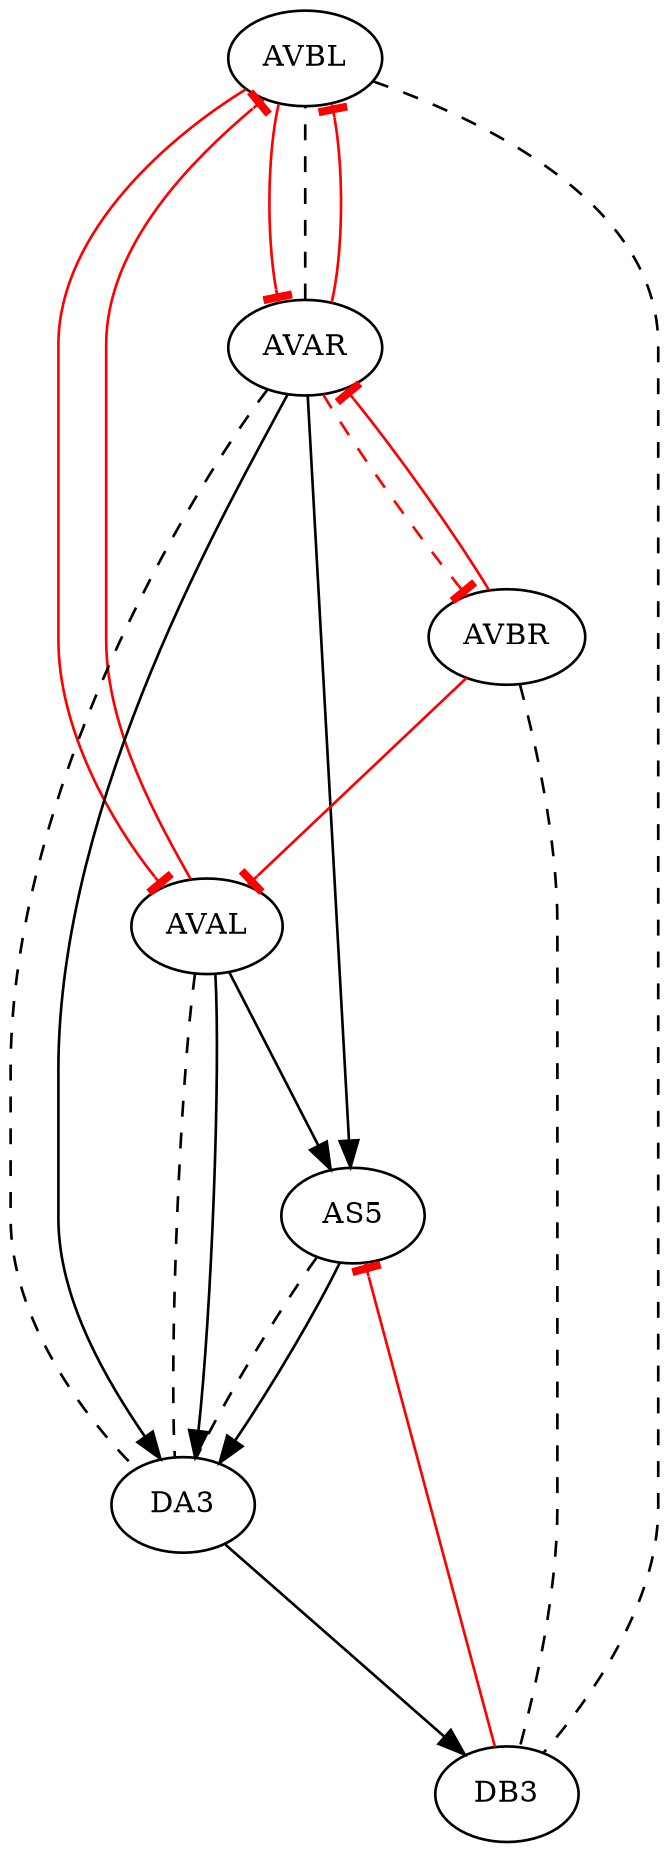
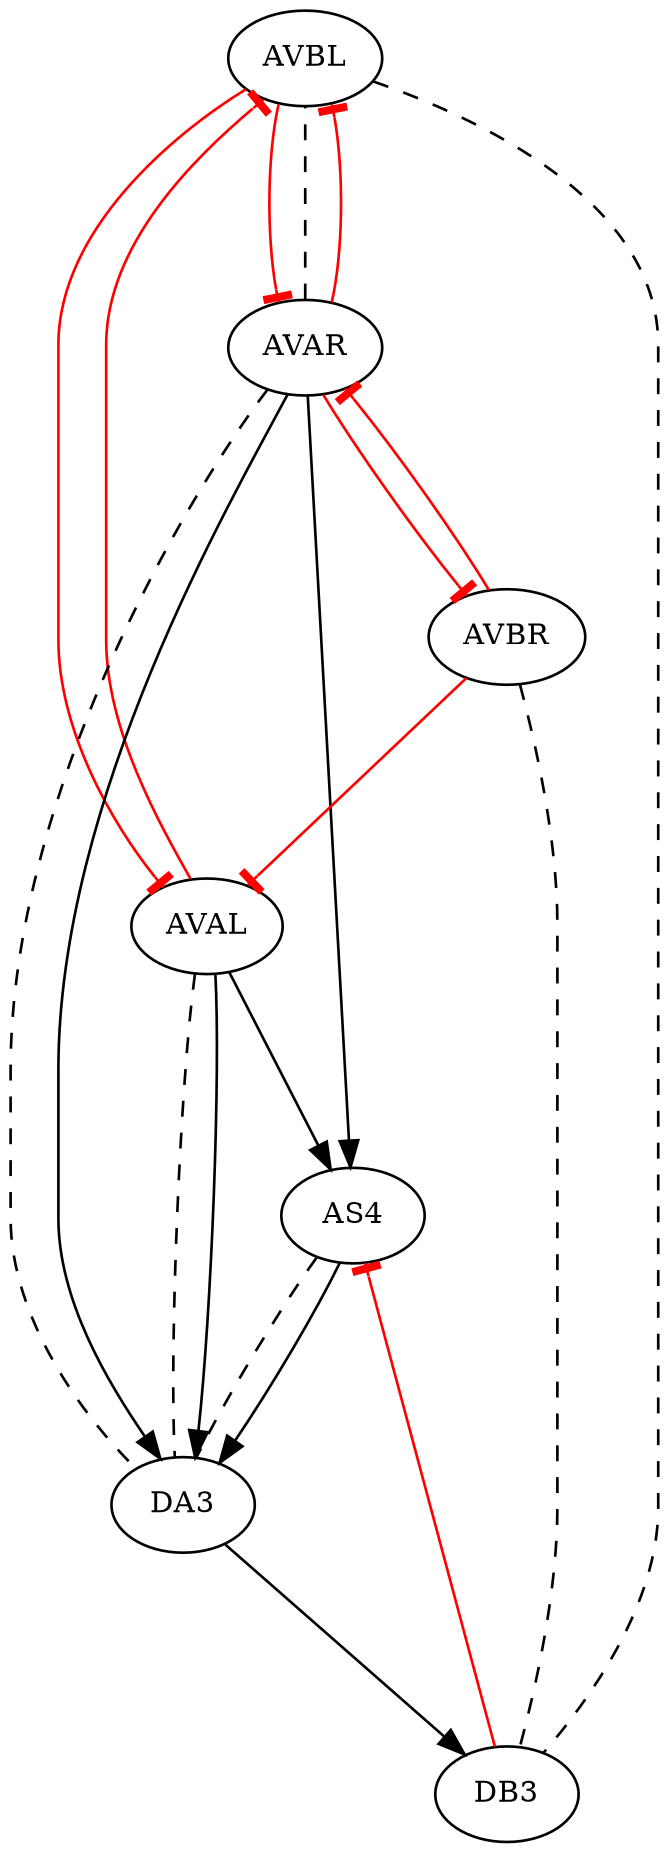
(388, 492) -> (388, 492)
(353, 1216) -> (353, 1216)
